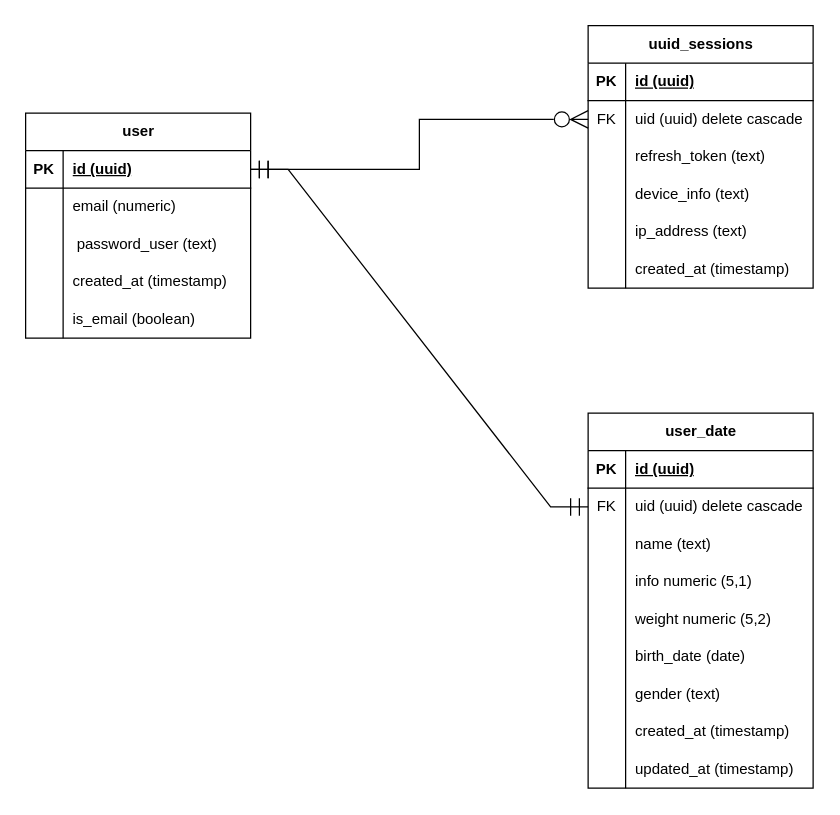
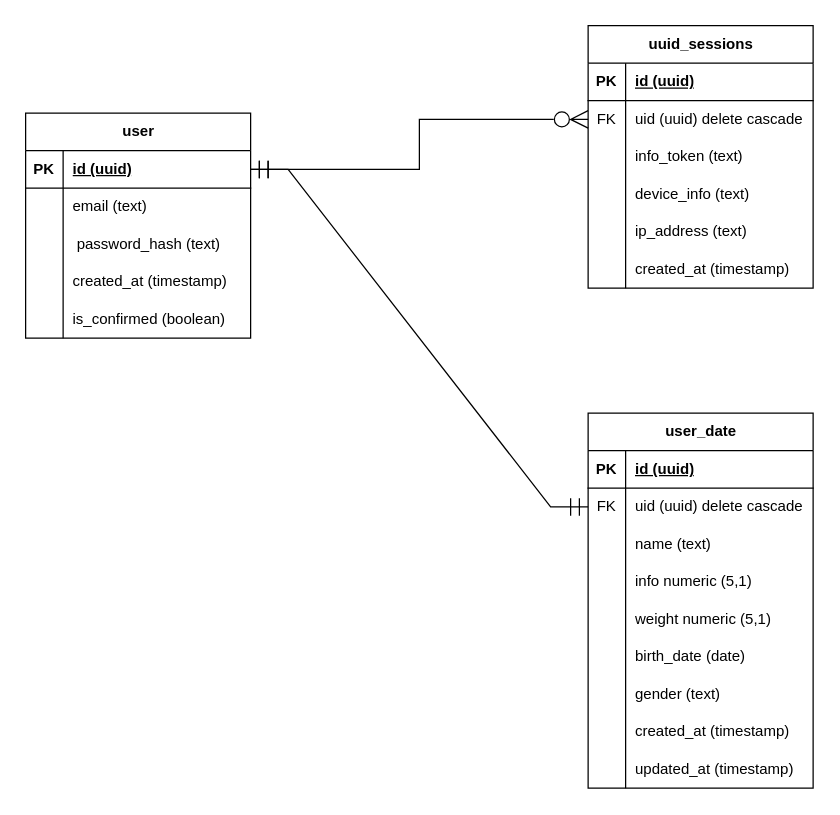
(718, 157) -> (703, 157)
(128, 207) -> (118, 207)
(155, 244) -> (155, 244)
(139, 319) -> (158, 319)
(710, 619) -> (710, 619)
